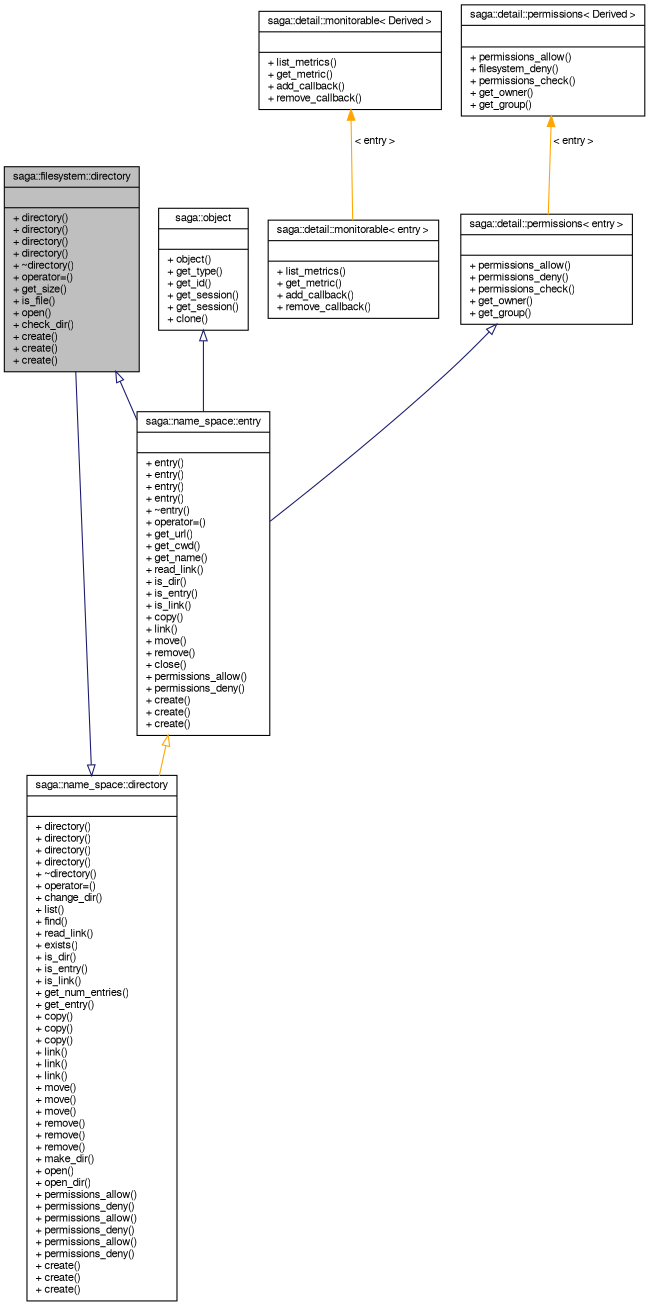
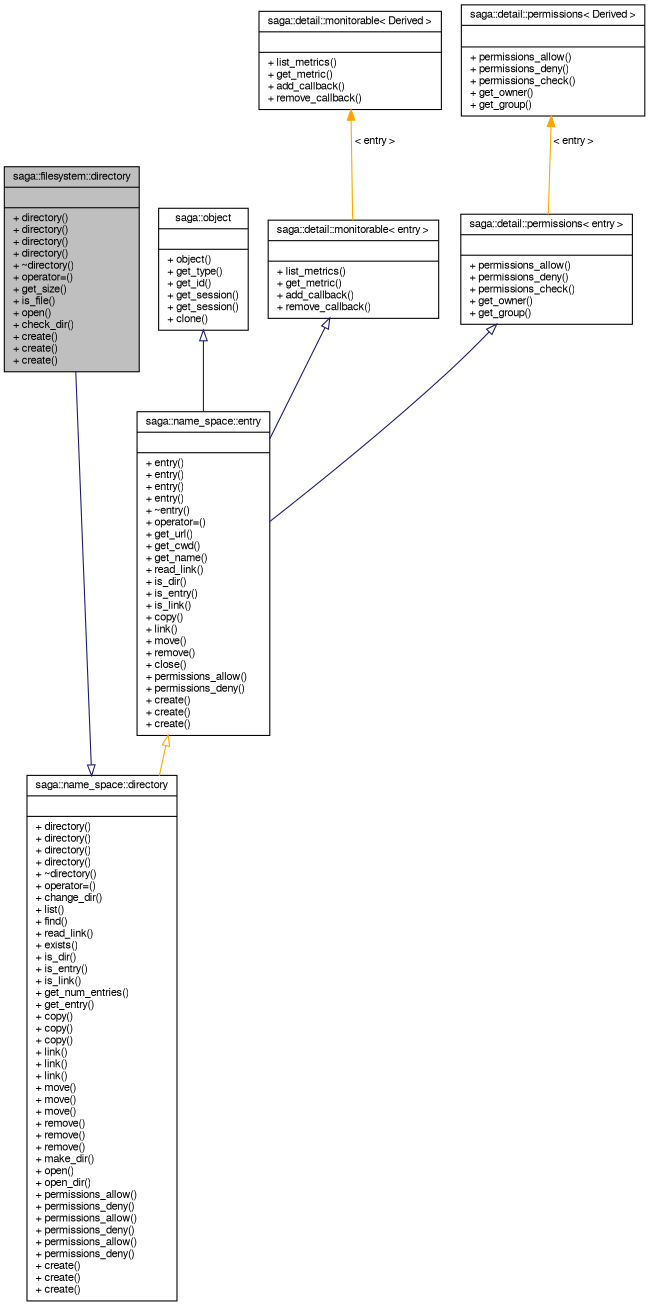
(514, 69) -> (520, 69)
(129, 401) -> (297, 383)
